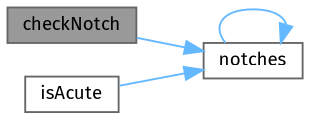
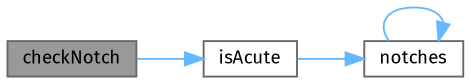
(161, 43) -> (161, 59)
